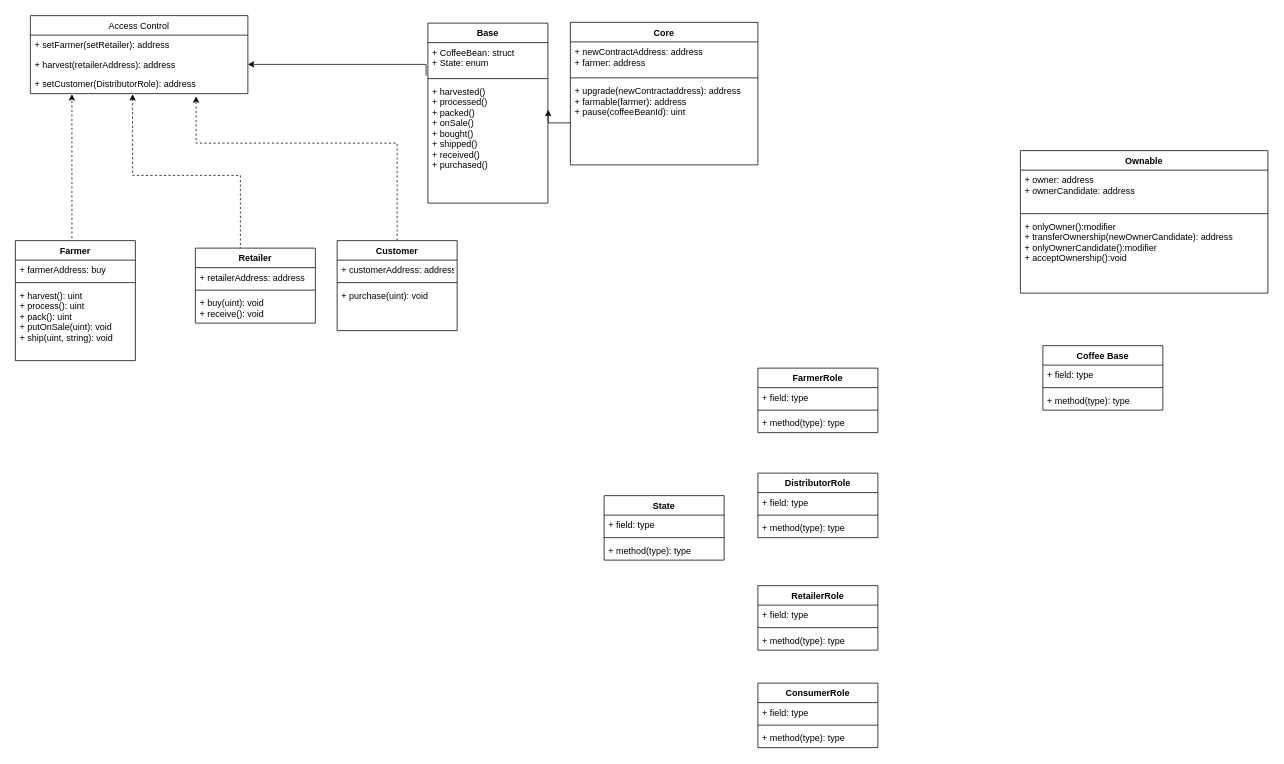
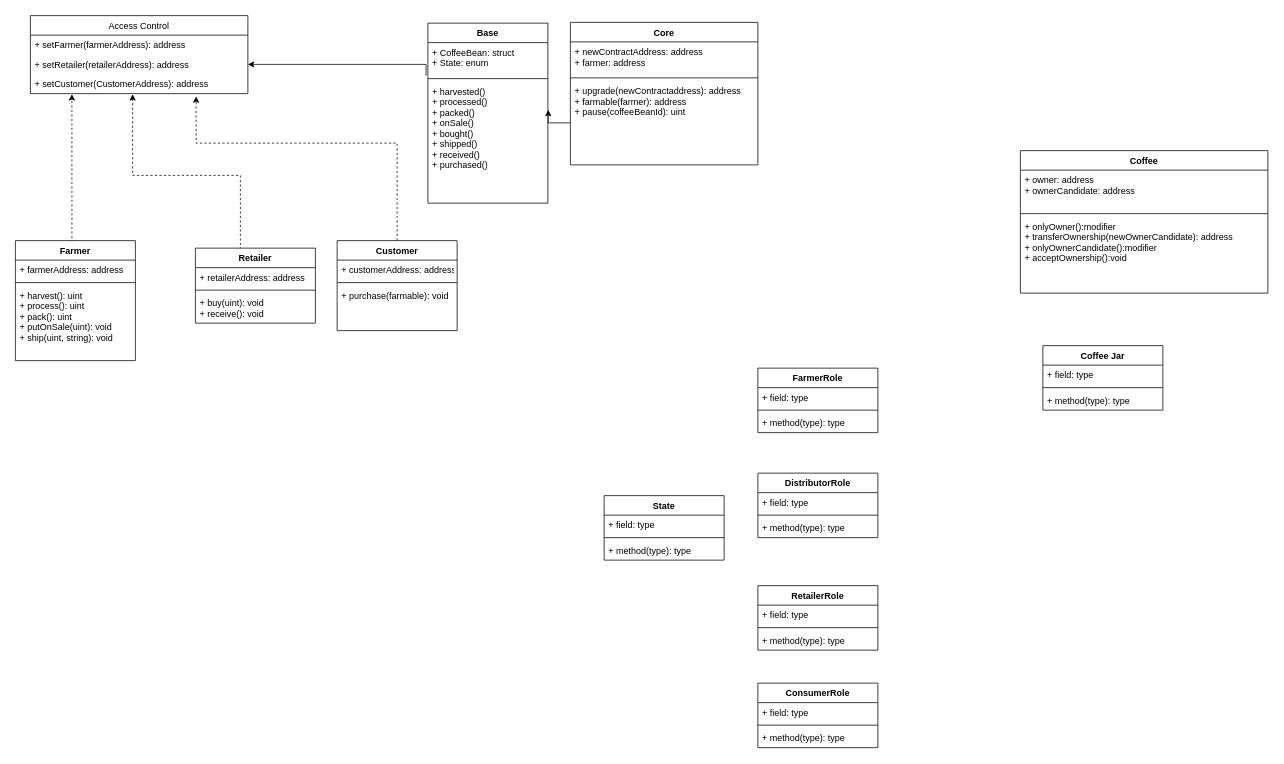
(112, 45) -> (119, 45)
(117, 65) -> (125, 65)
(126, 84) -> (129, 84)
(1144, 161) -> (1144, 161)
(66, 270) -> (76, 270)
(391, 296) -> (401, 296)
(1103, 356) -> (1103, 356)
